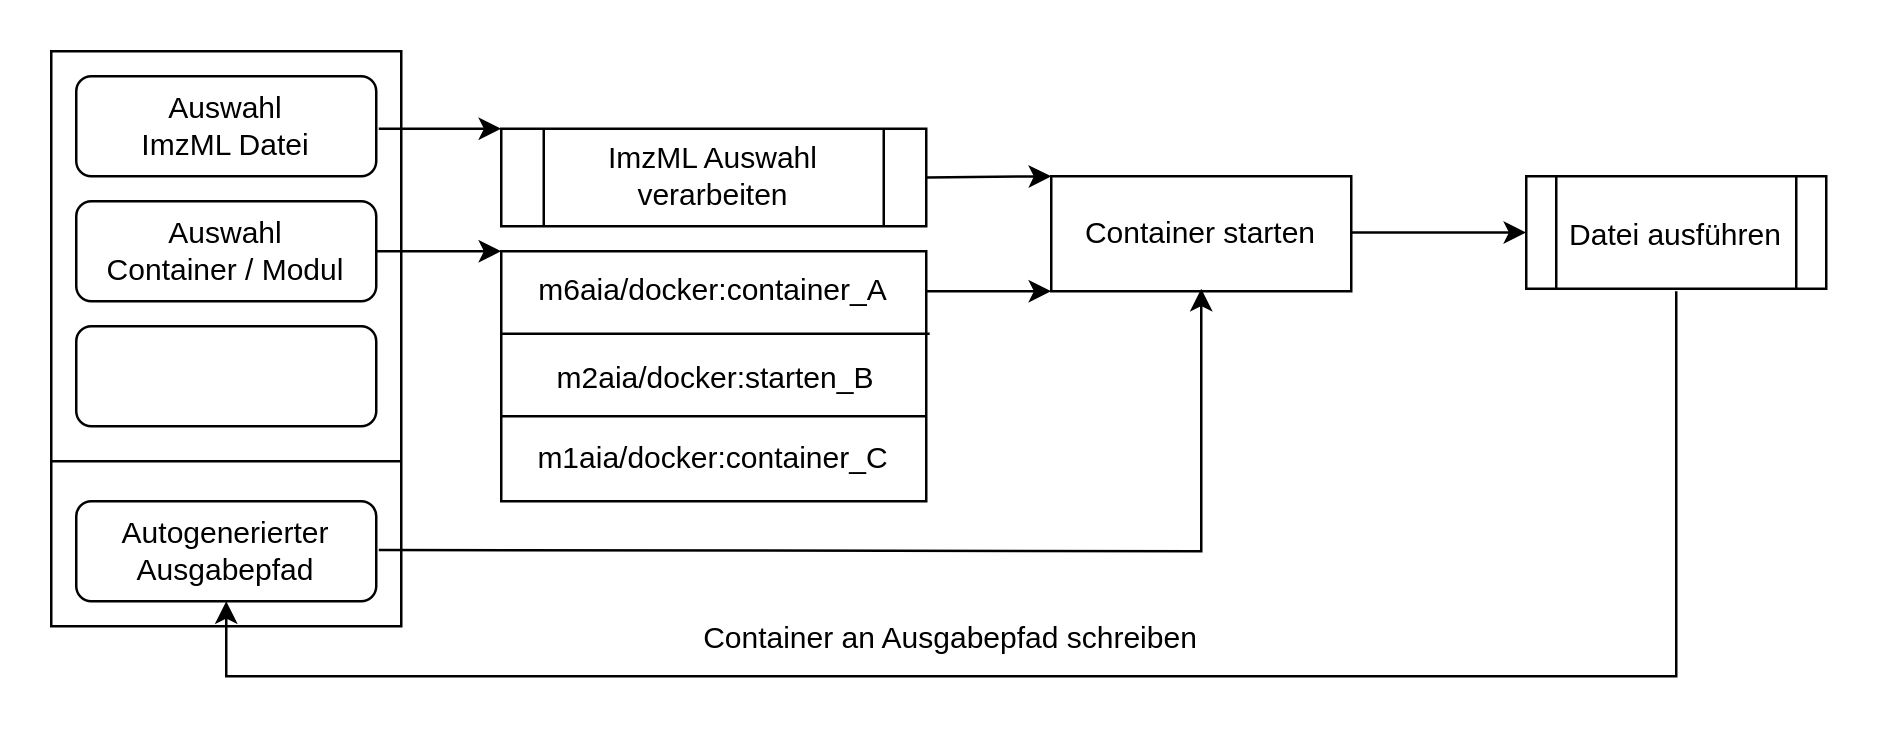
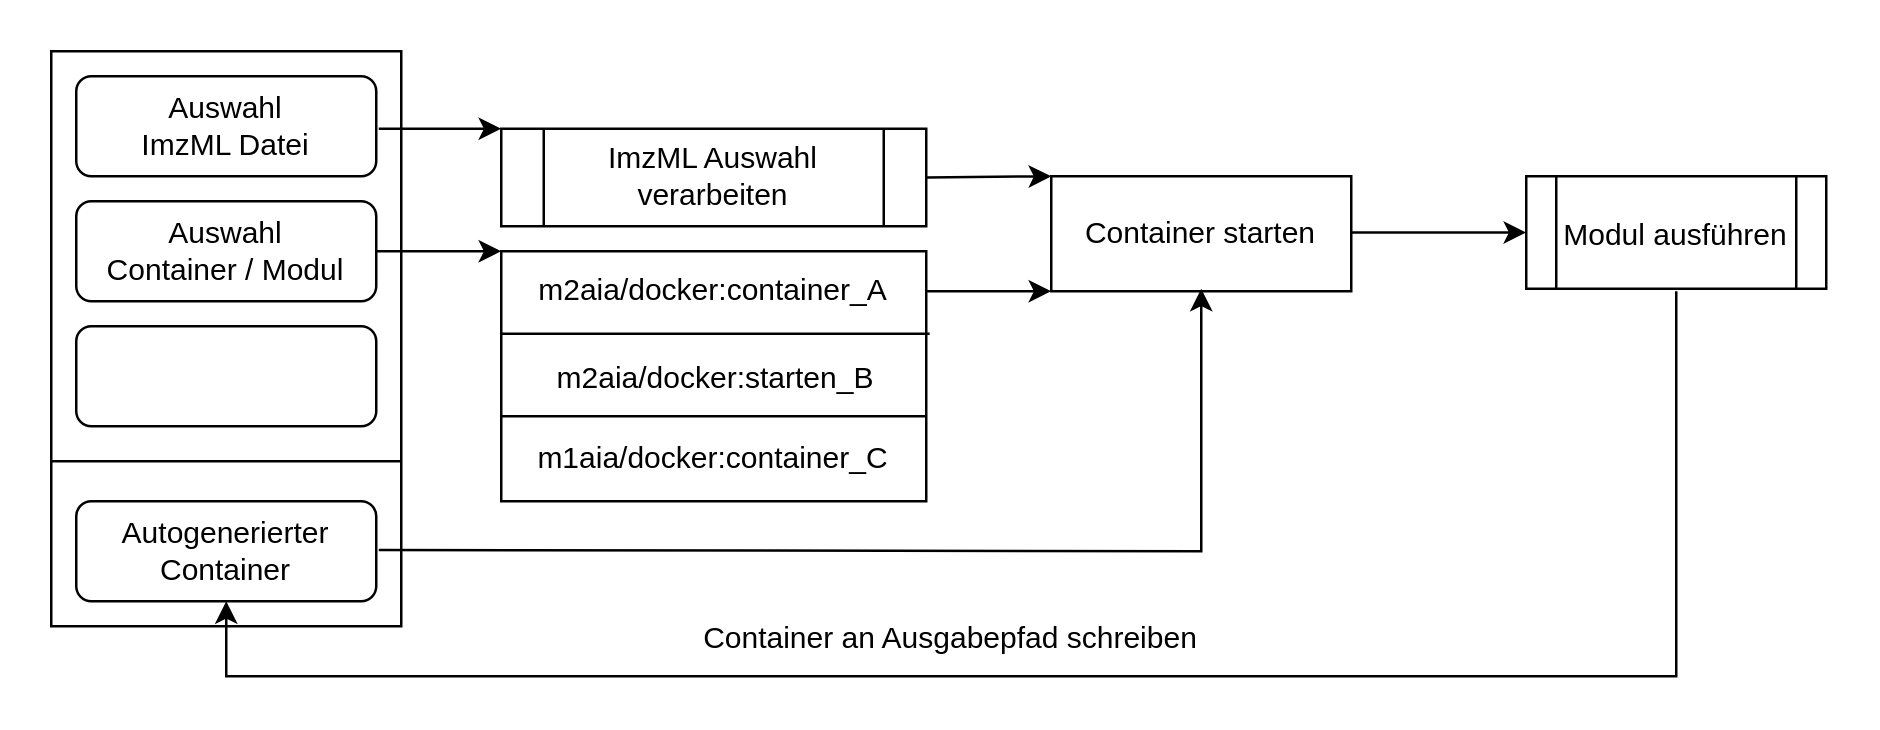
(1676, 236) -> (1676, 236)
(714, 291) -> (714, 291)
(226, 551) -> (226, 551)
